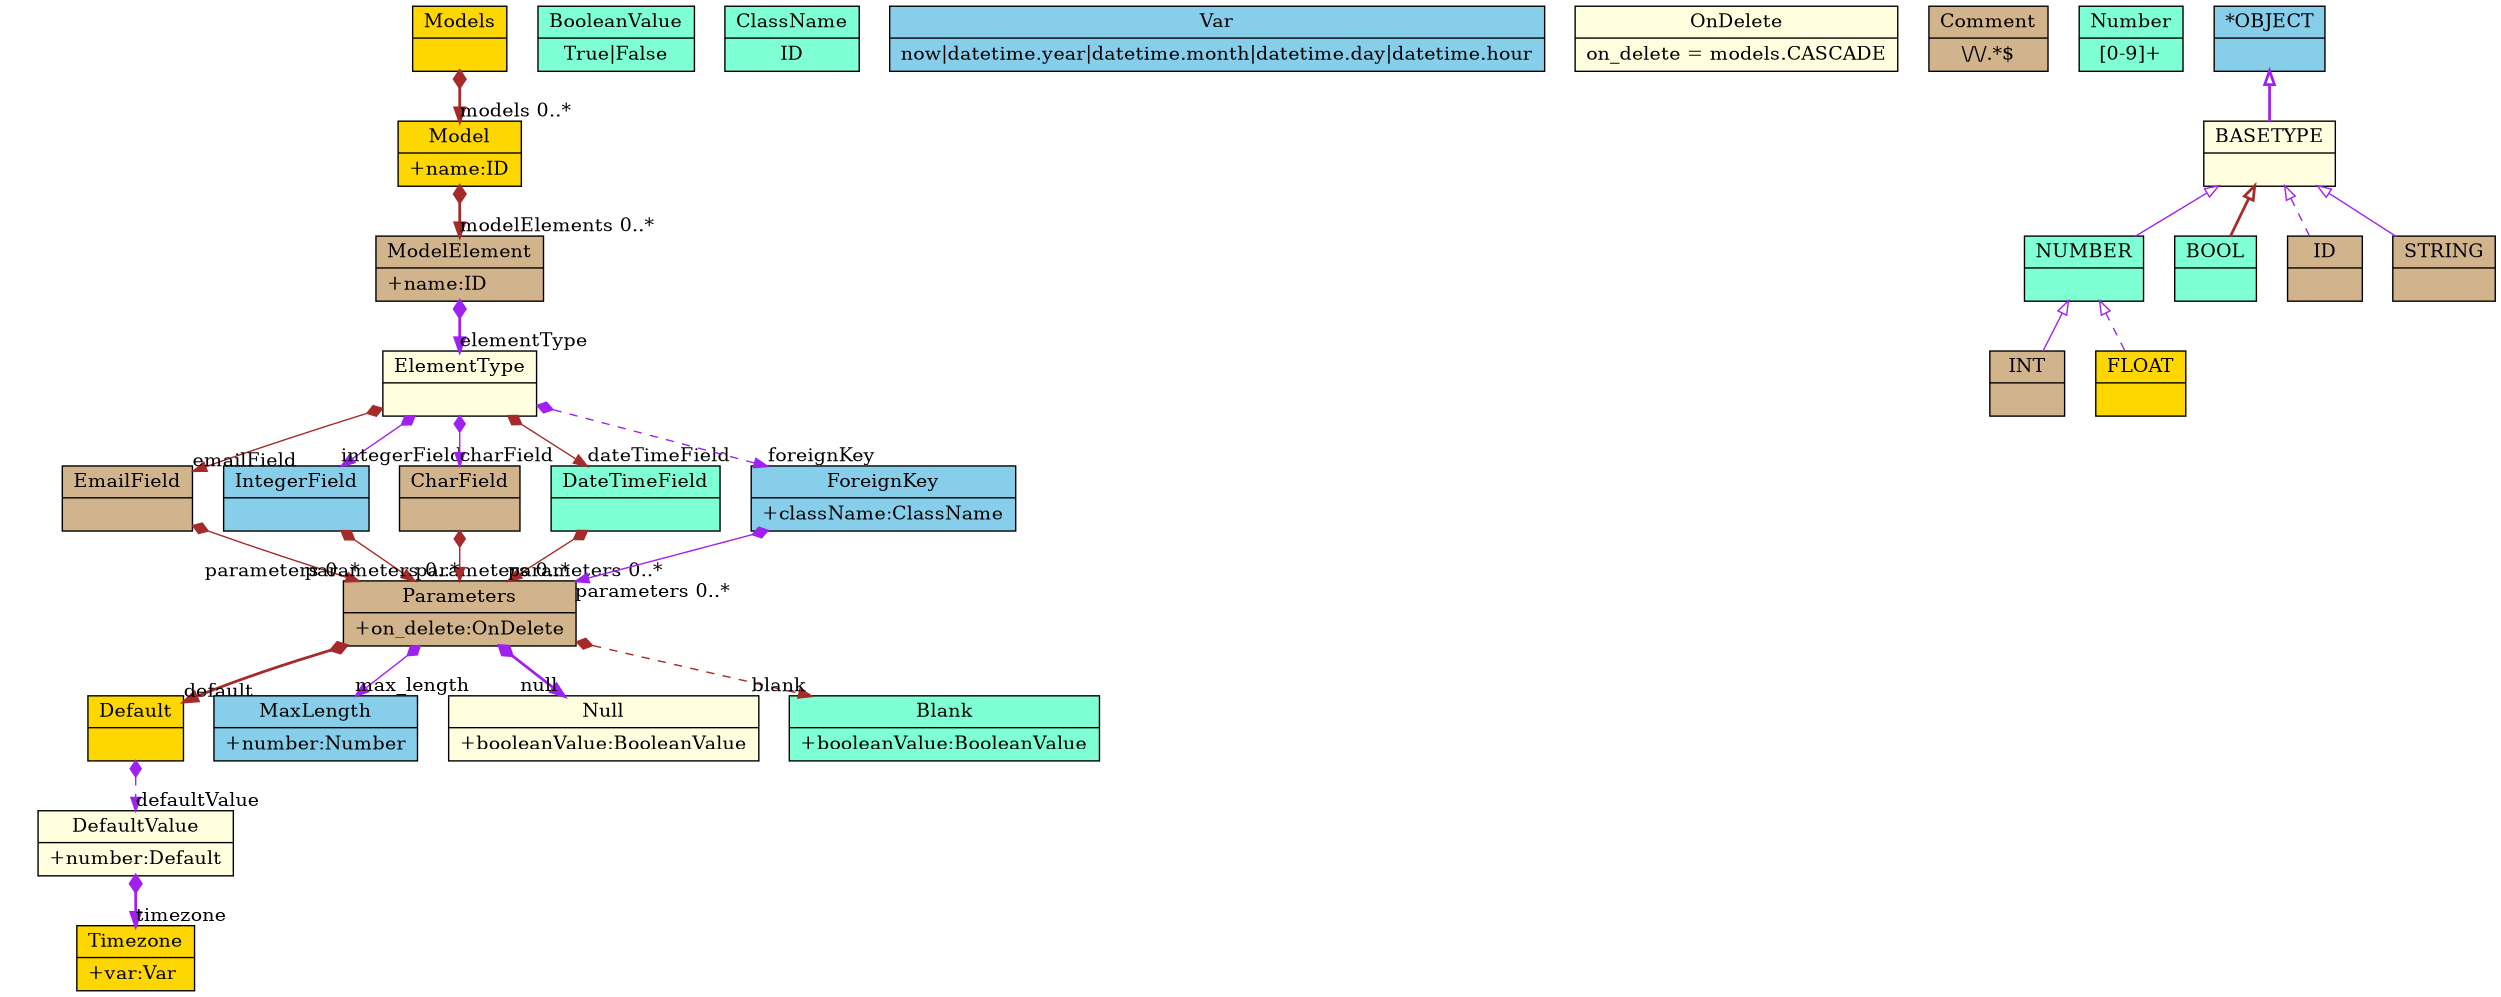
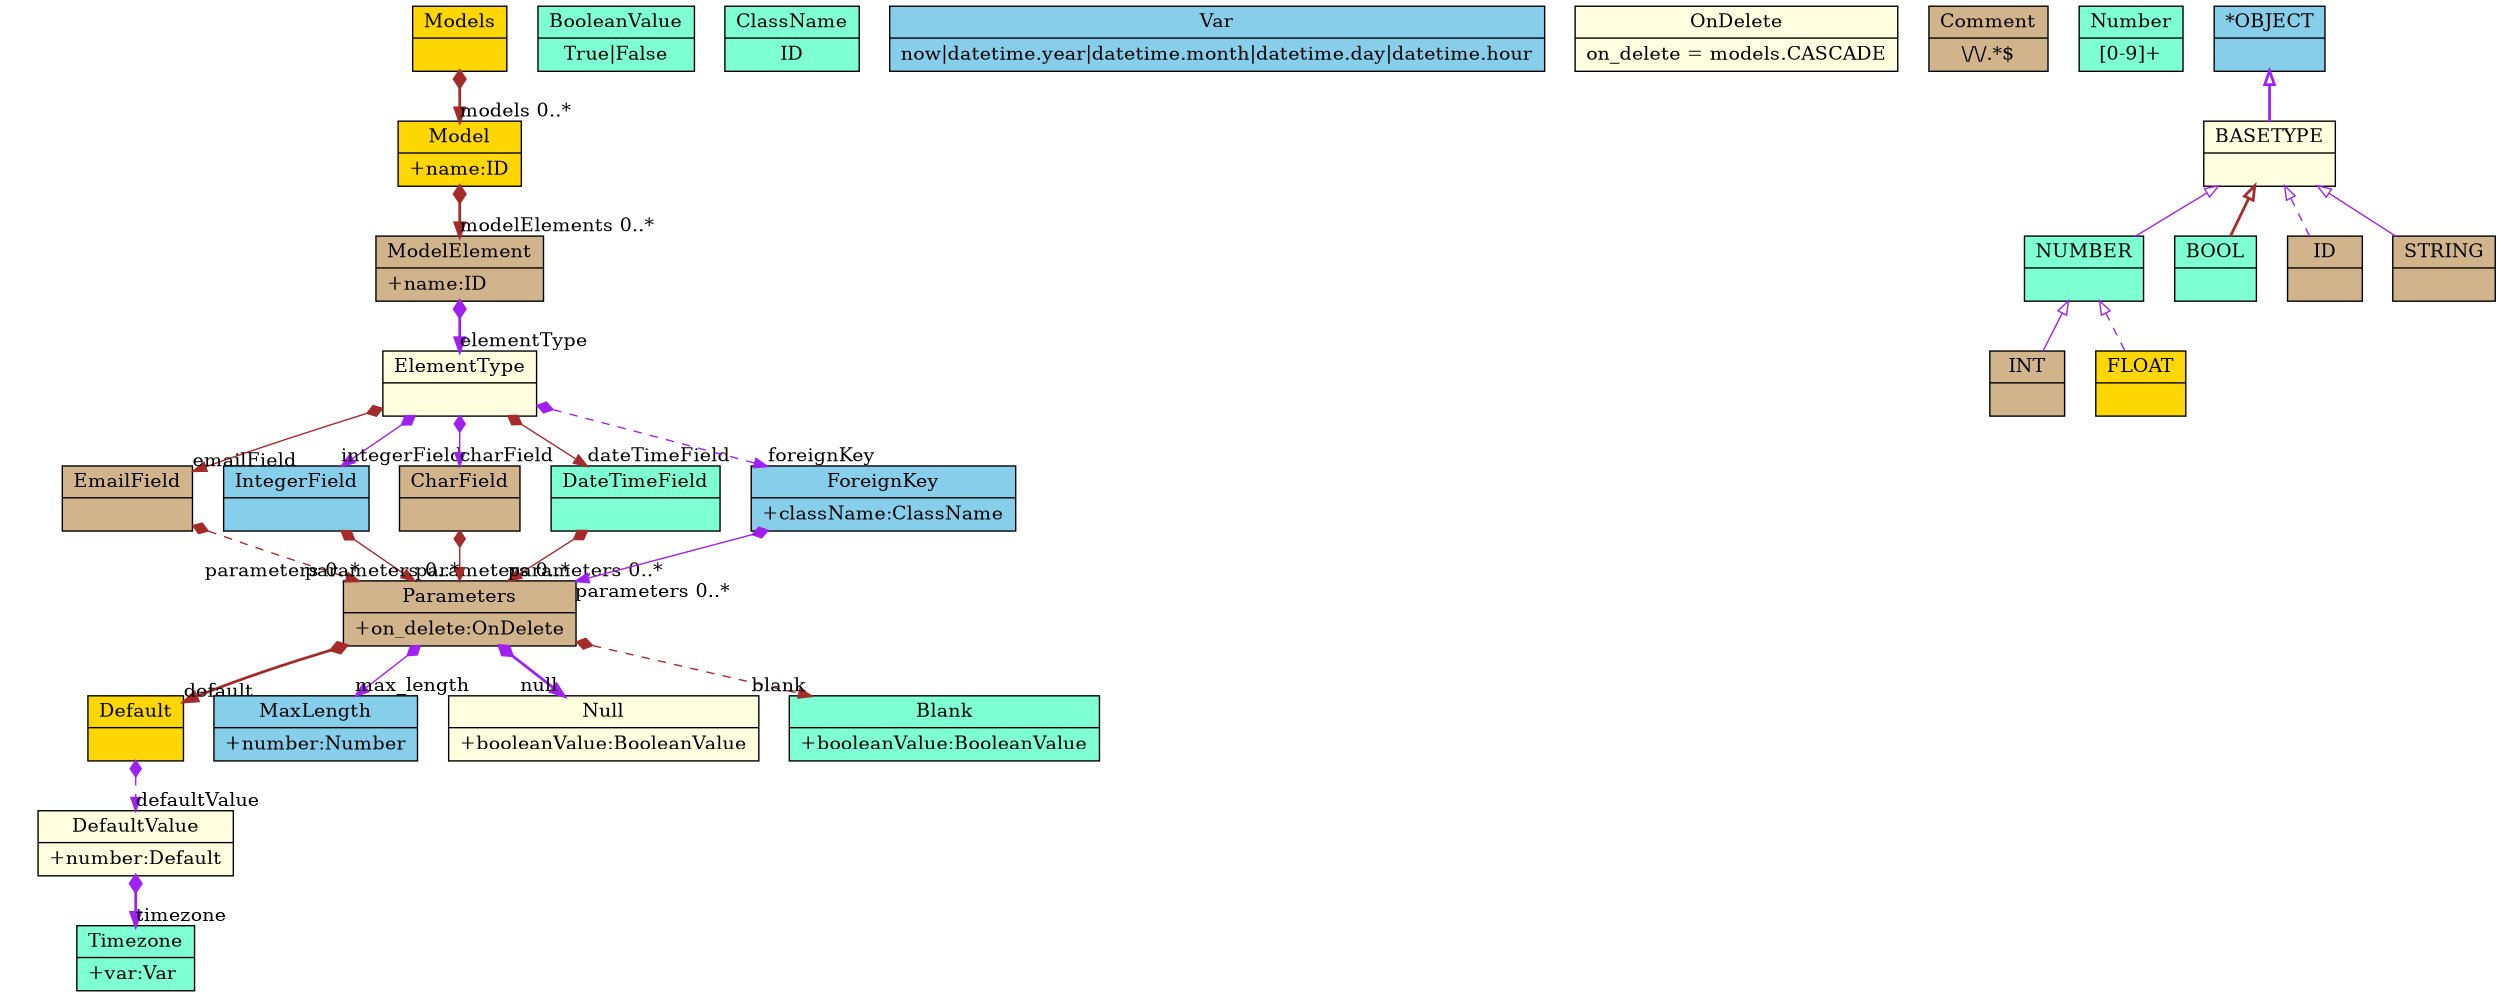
(277, 555) -> (277, 555)
(136, 958) -> (136, 958)
